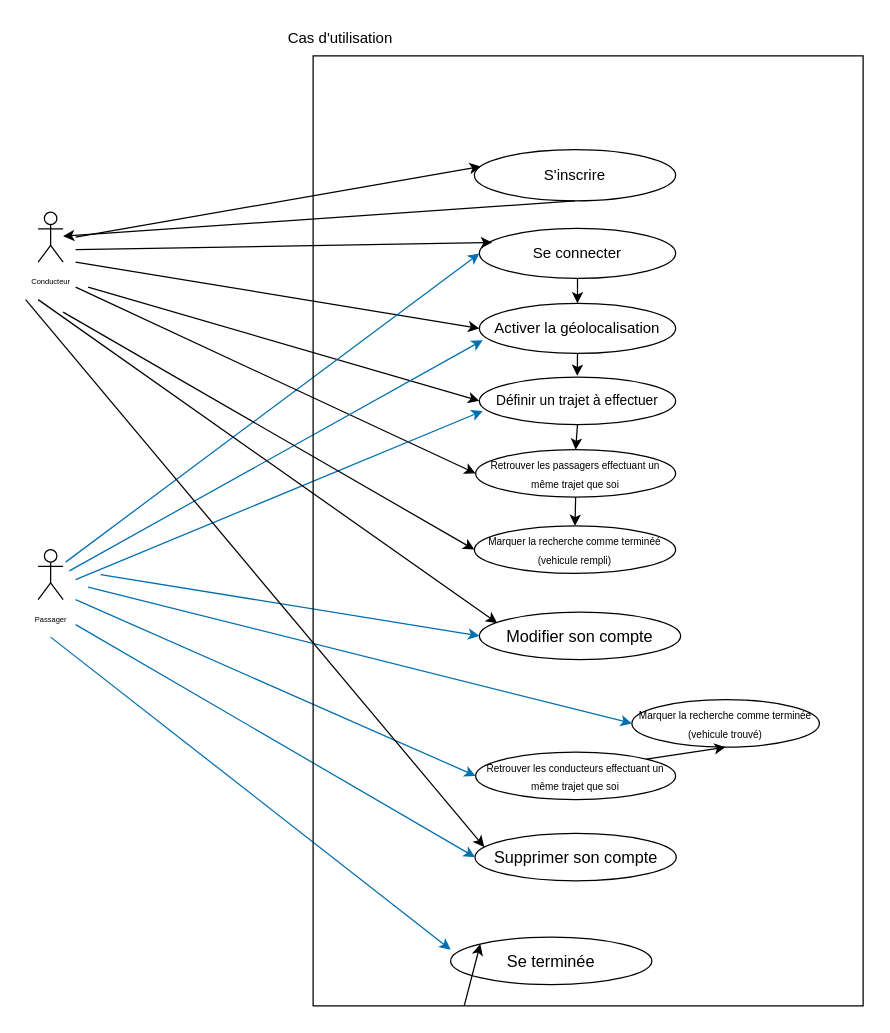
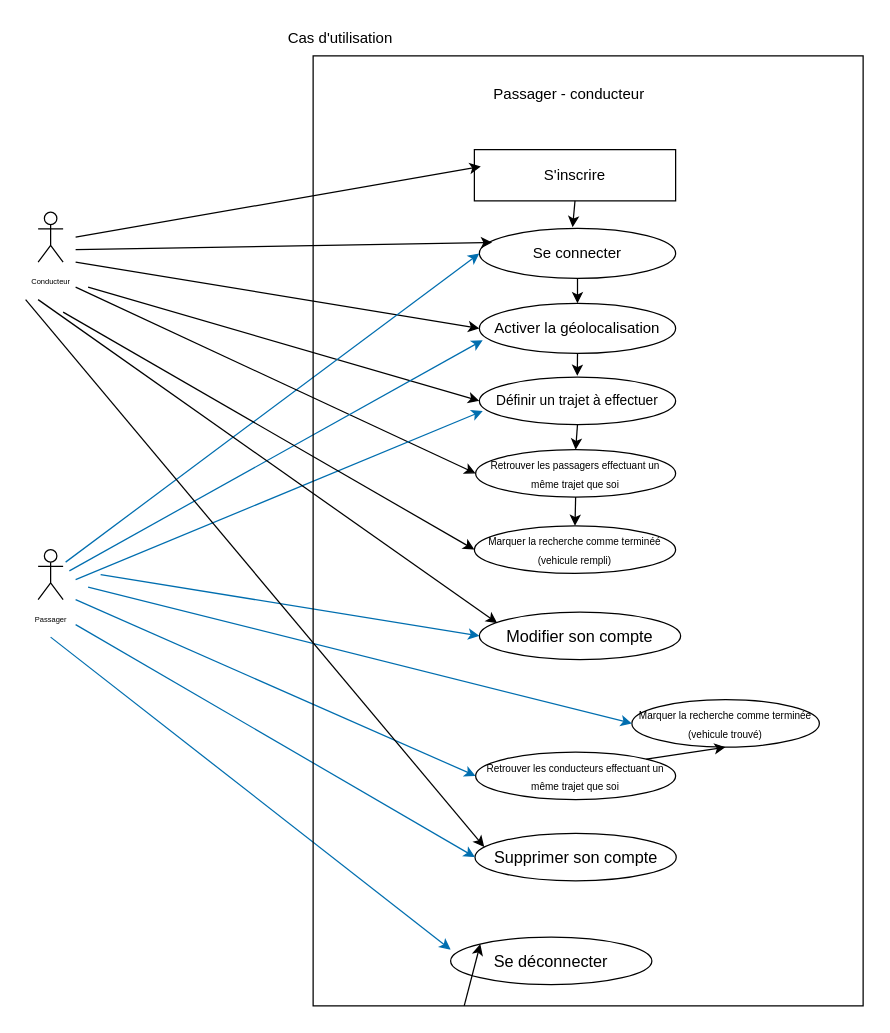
none -> (569, 94)
(575, 175) -> (575, 175)
(331, 218) -> (574, 210)
(551, 961) -> (551, 961)
